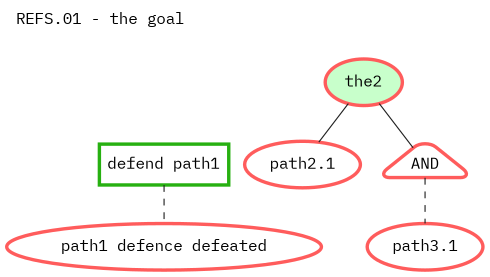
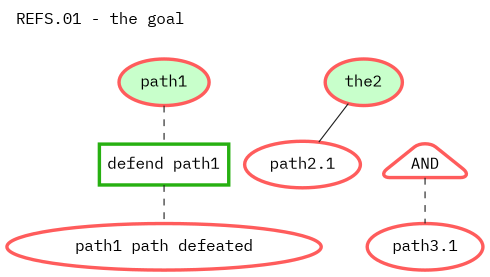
none -> (164, 82)
(396, 126) -> none
(164, 247) -> (164, 247)
